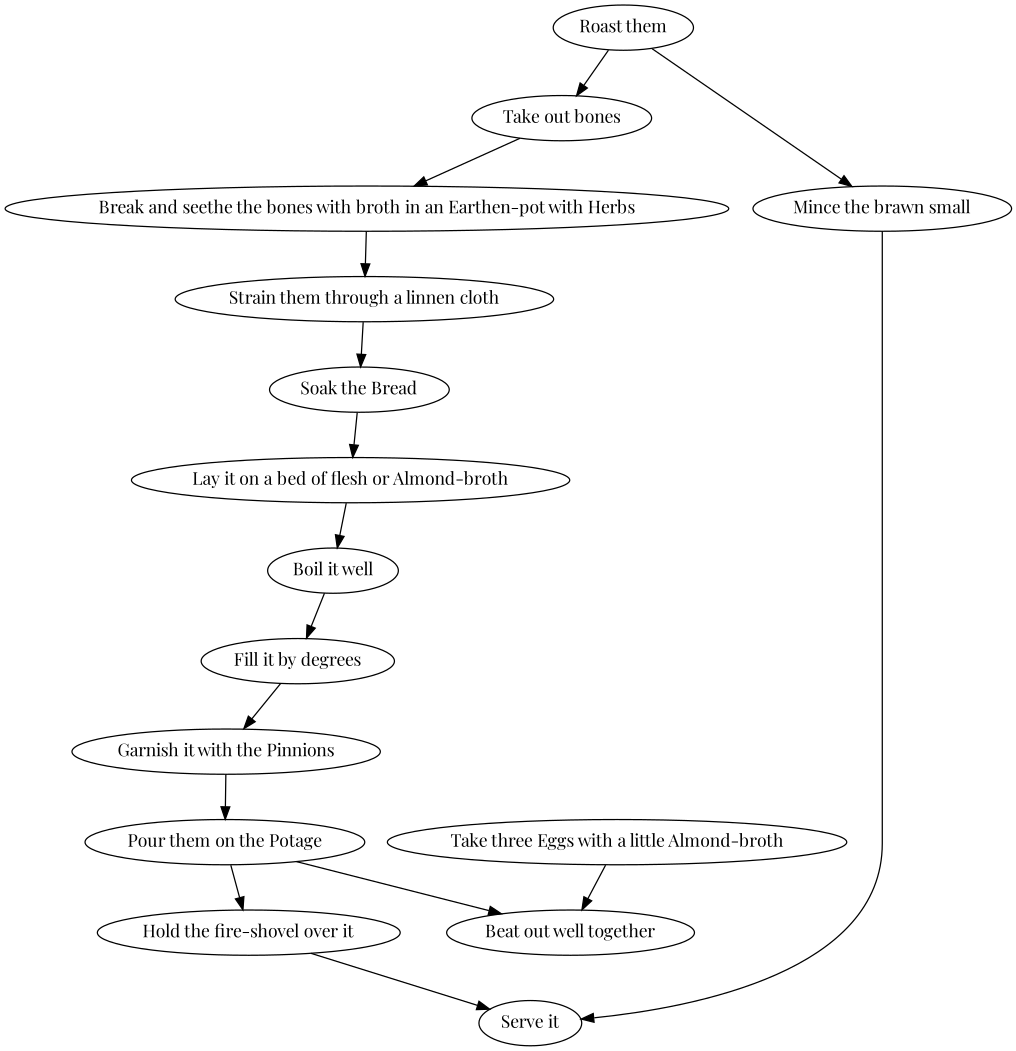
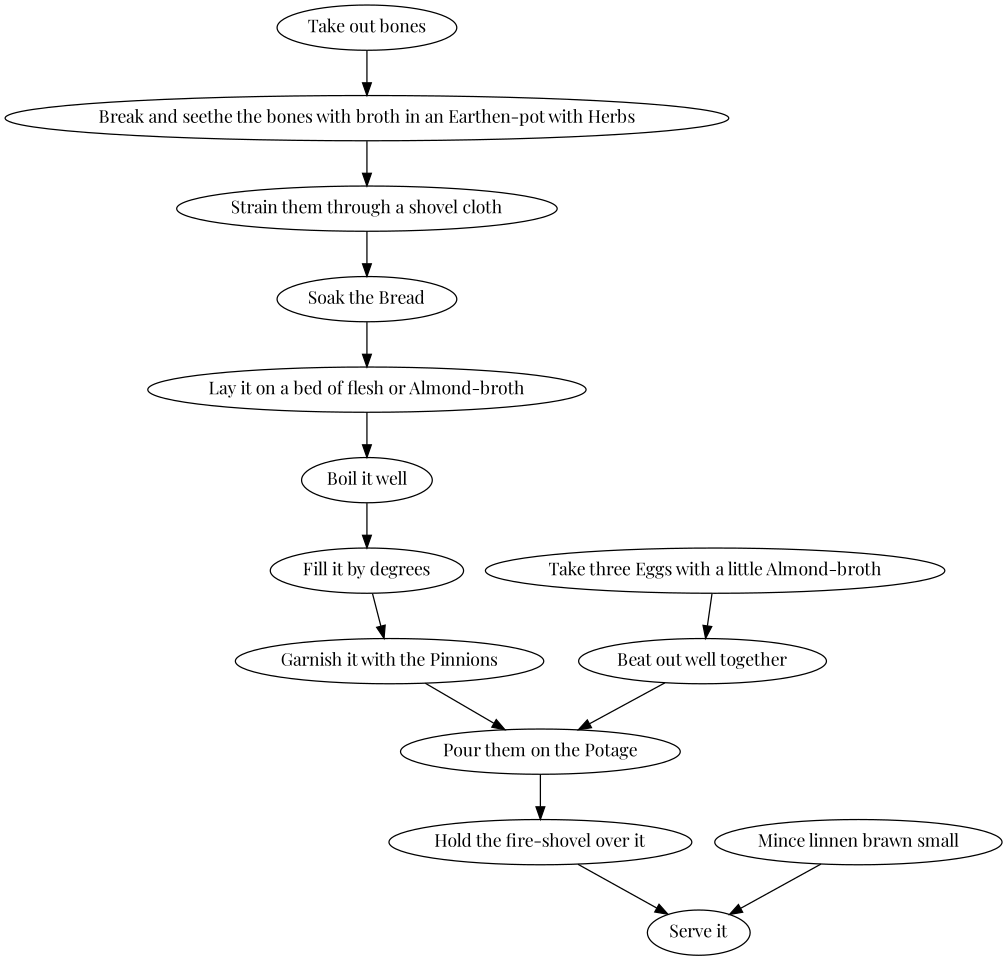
(623, 28) -> none
(882, 209) -> (858, 842)
(364, 299) -> (367, 209)
(393, 886) -> (627, 703)
